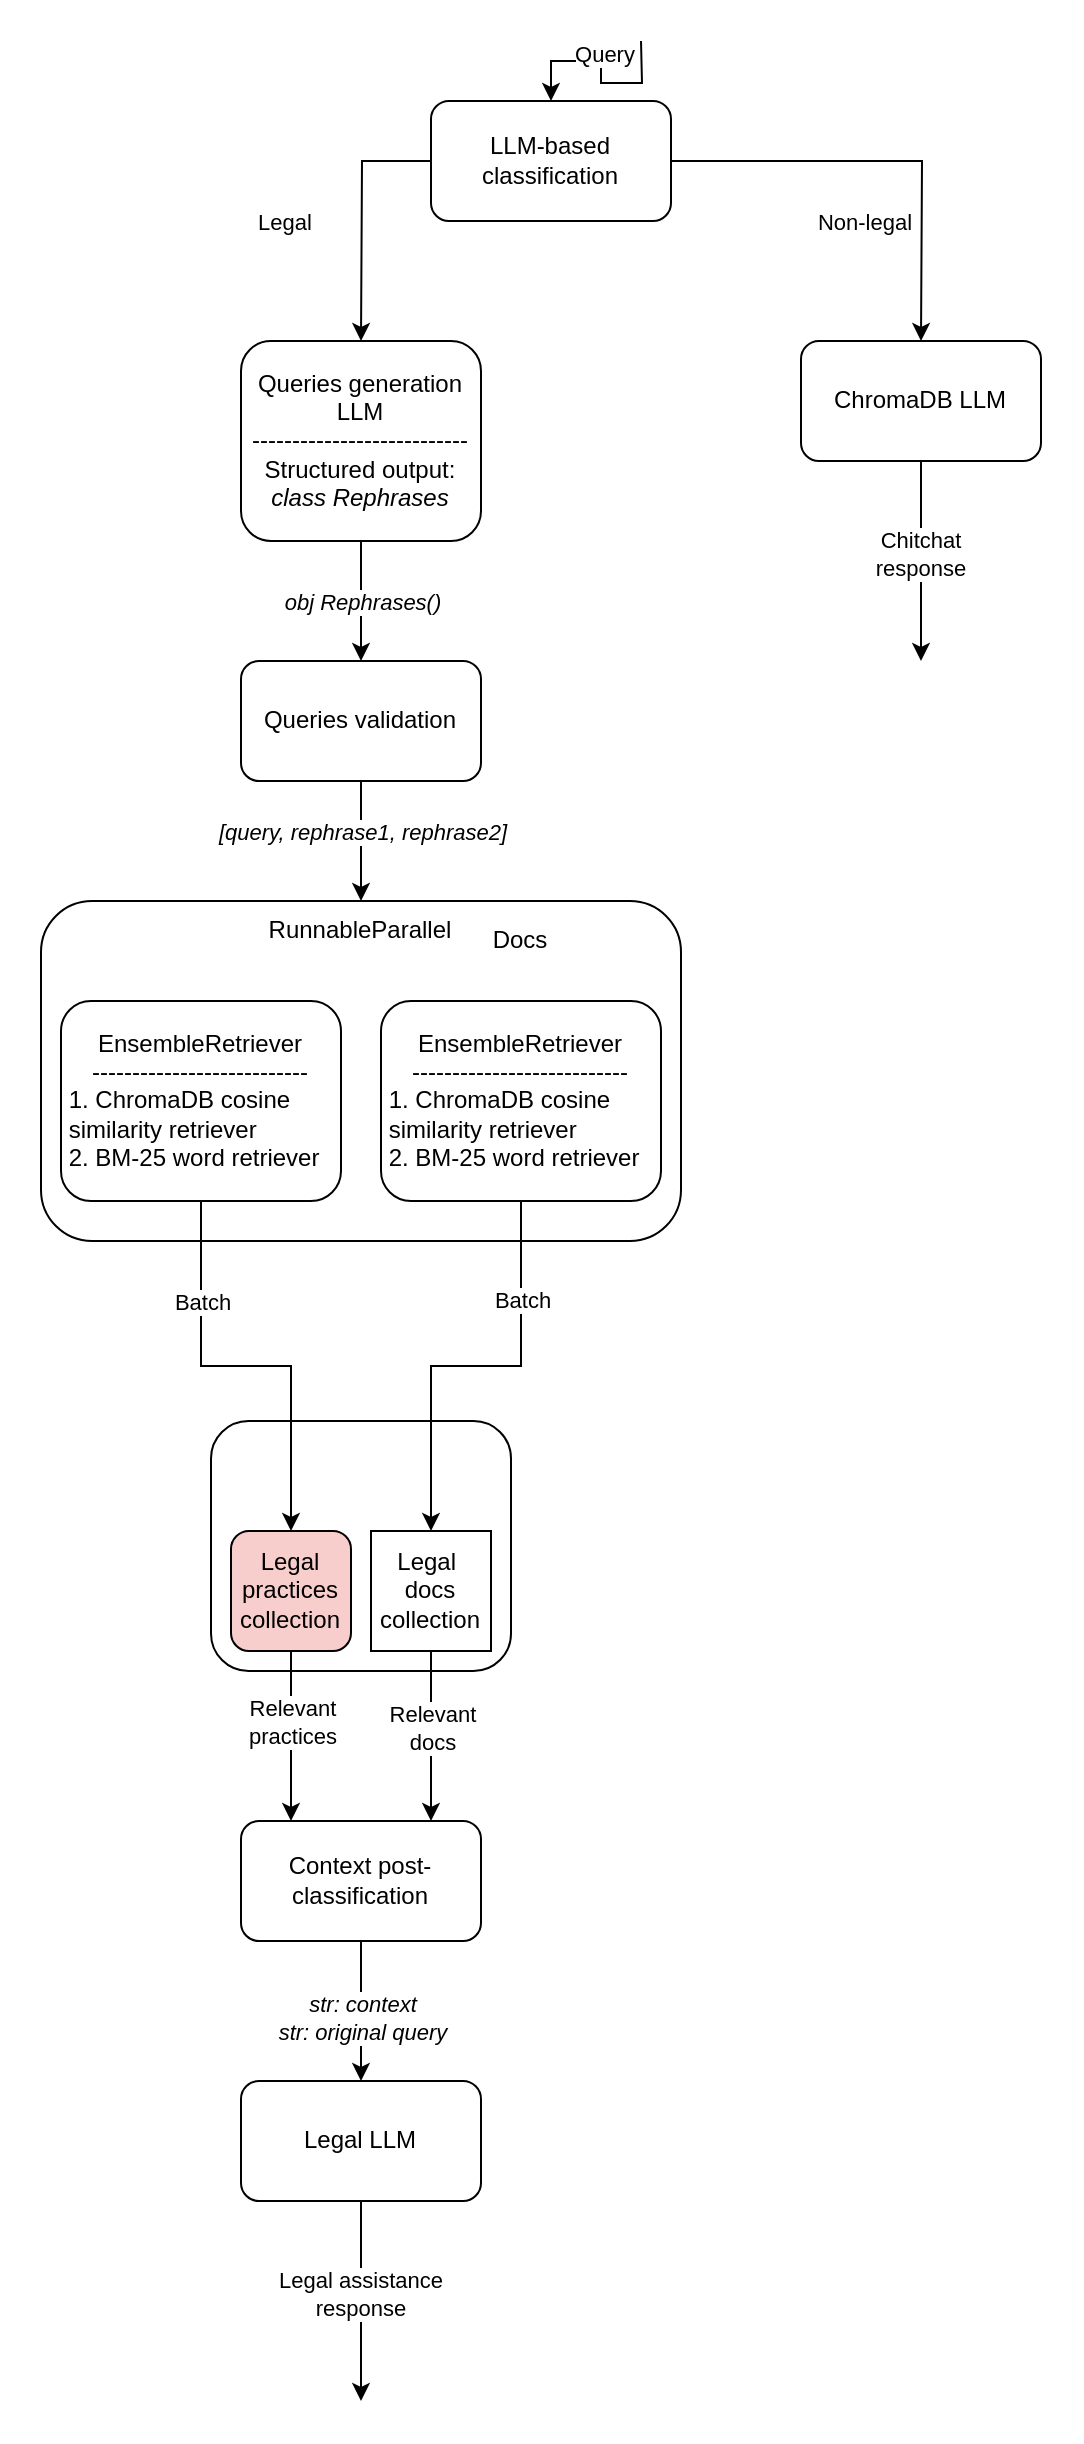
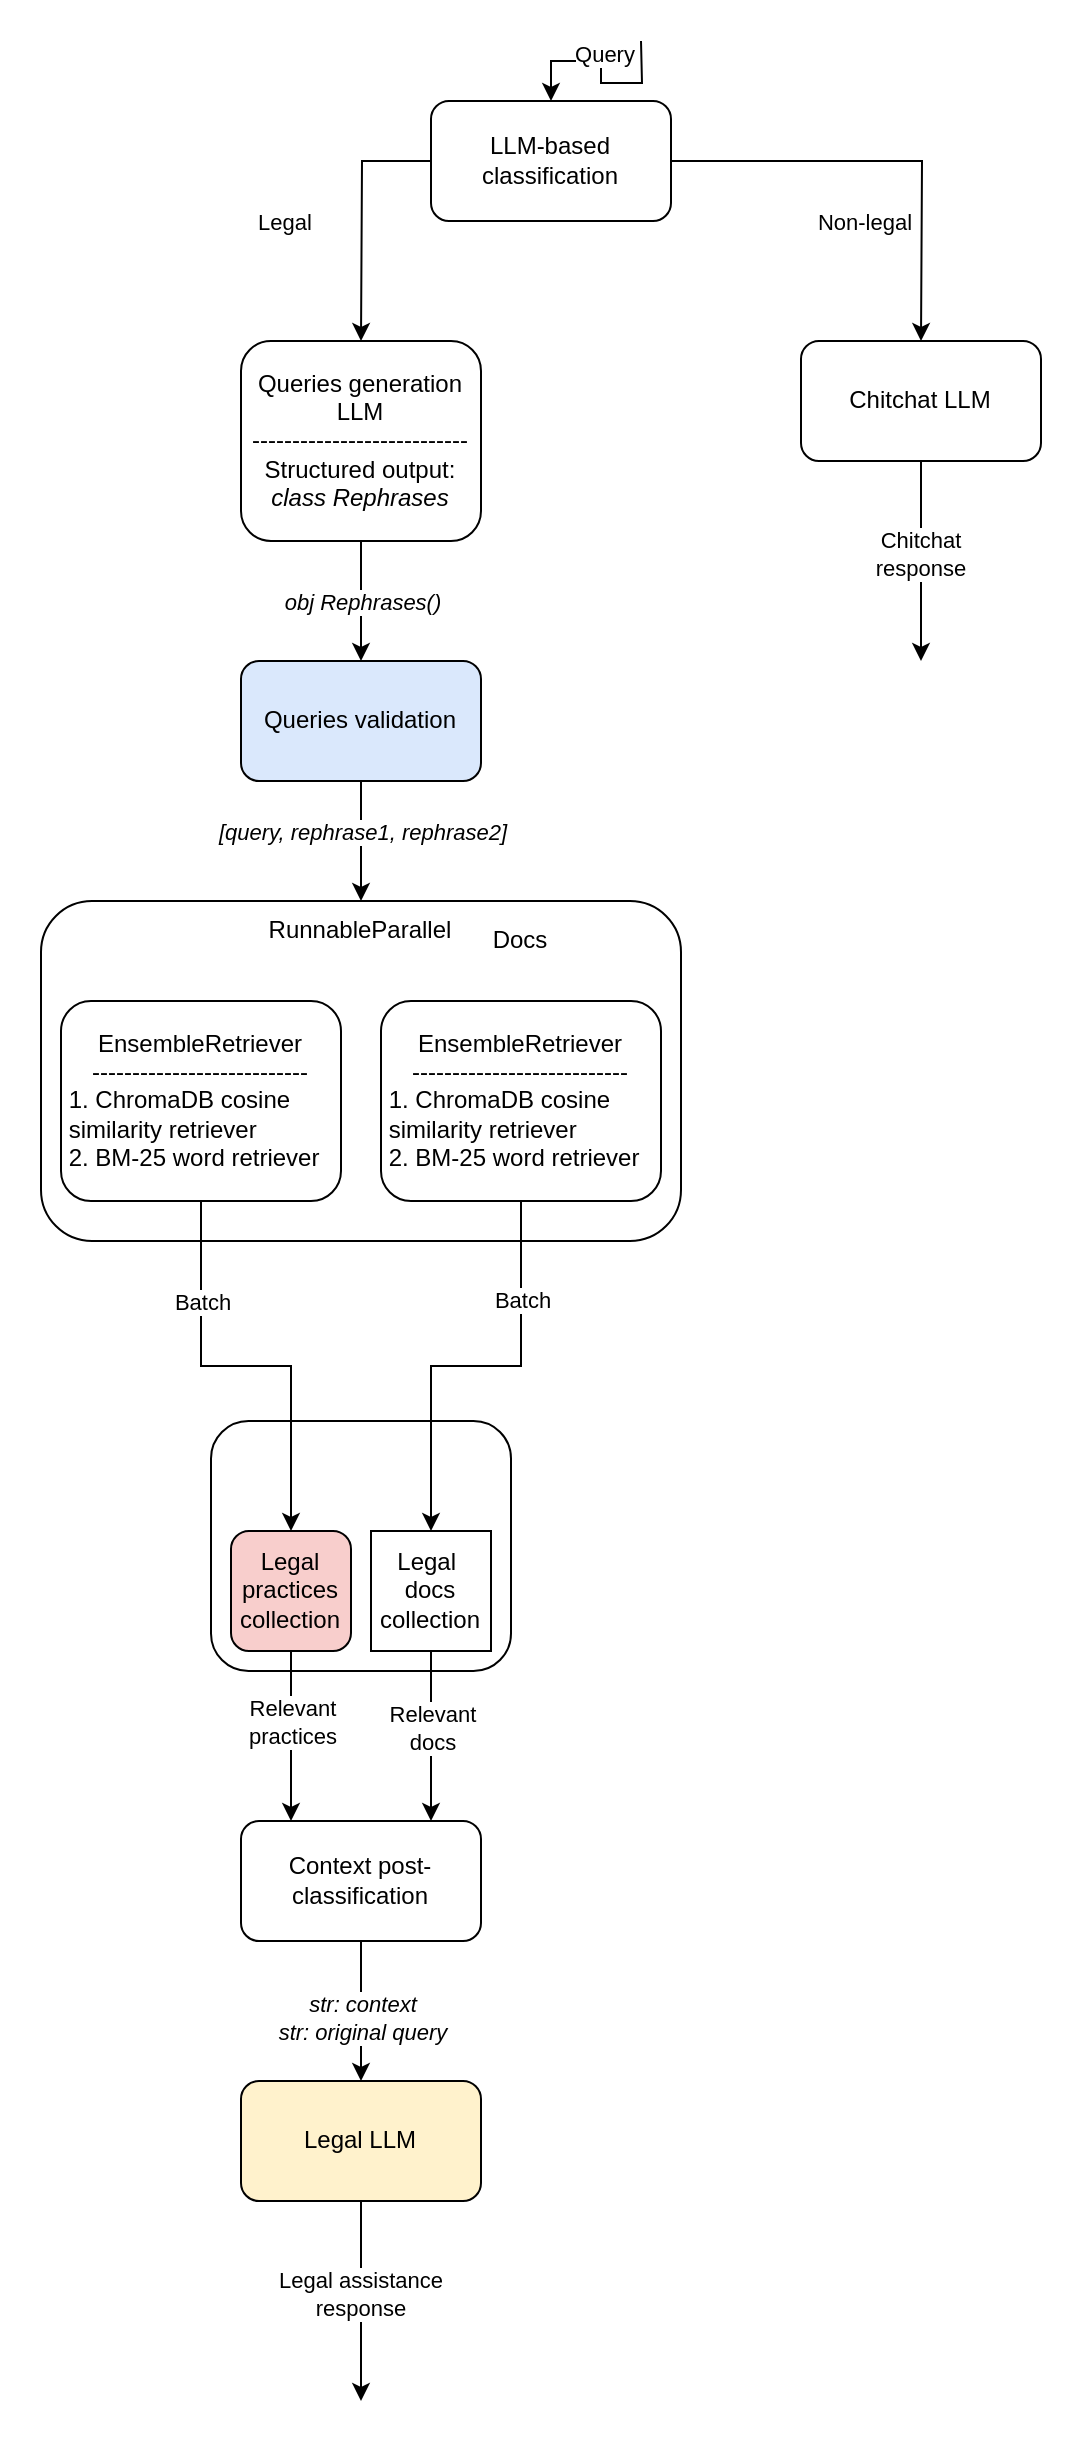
(921, 401) -> (921, 401)
(361, 721) -> (361, 721)
(361, 2141) -> (361, 2141)
